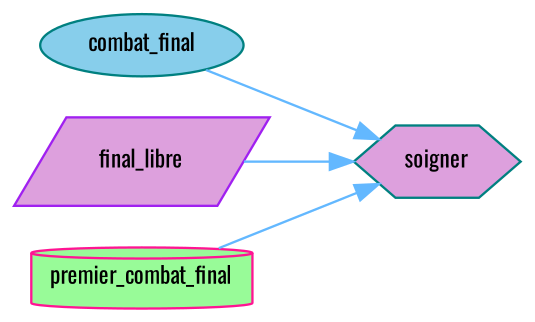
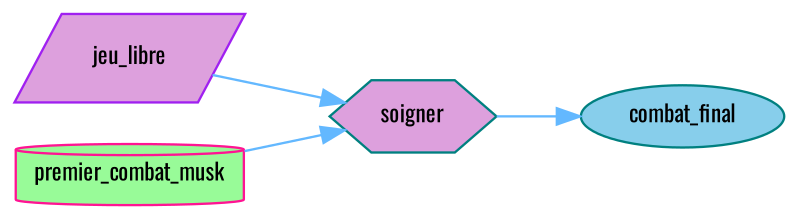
(281, 100) -> (527, 116)
(142, 162) -> (130, 58)
(142, 278) -> (130, 175)
